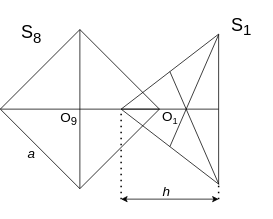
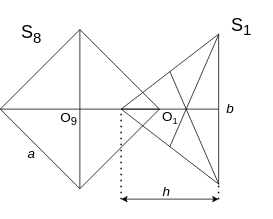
none -> (230, 109)
